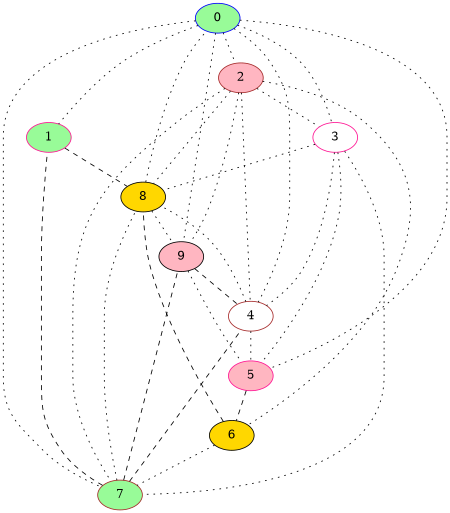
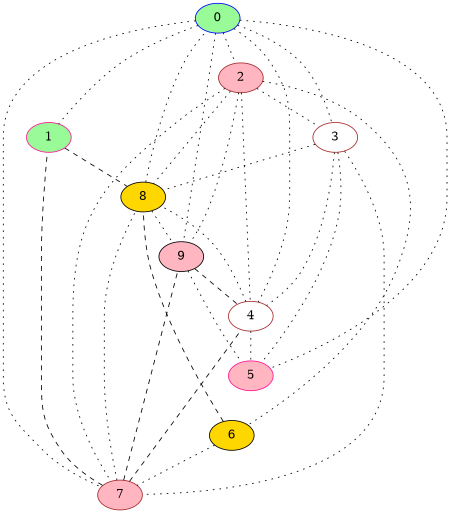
(335, 137) -> (335, 137)
(241, 406) -> none
(120, 495) -> (120, 495)
